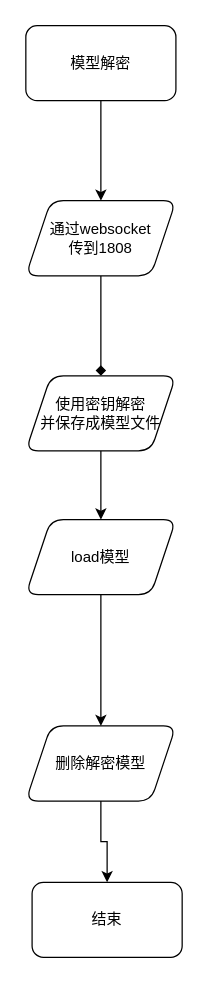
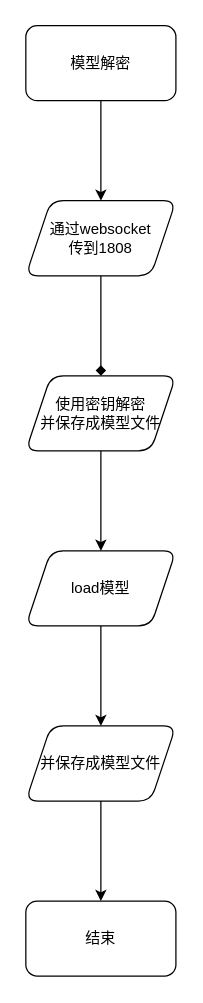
(101, 557) -> (101, 588)
(101, 763) -> (101, 763)
(107, 919) -> (101, 938)
